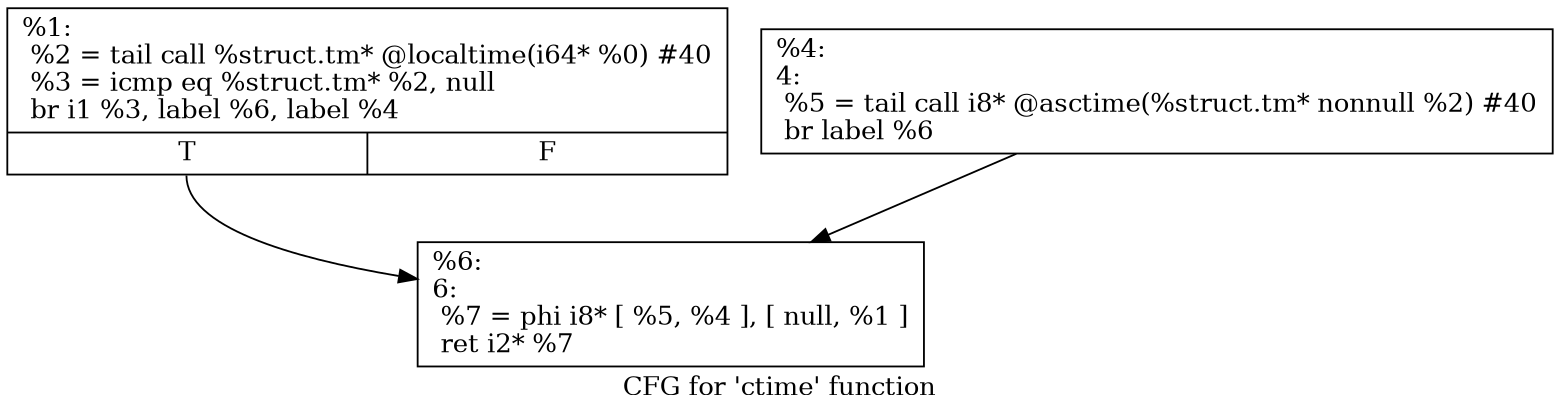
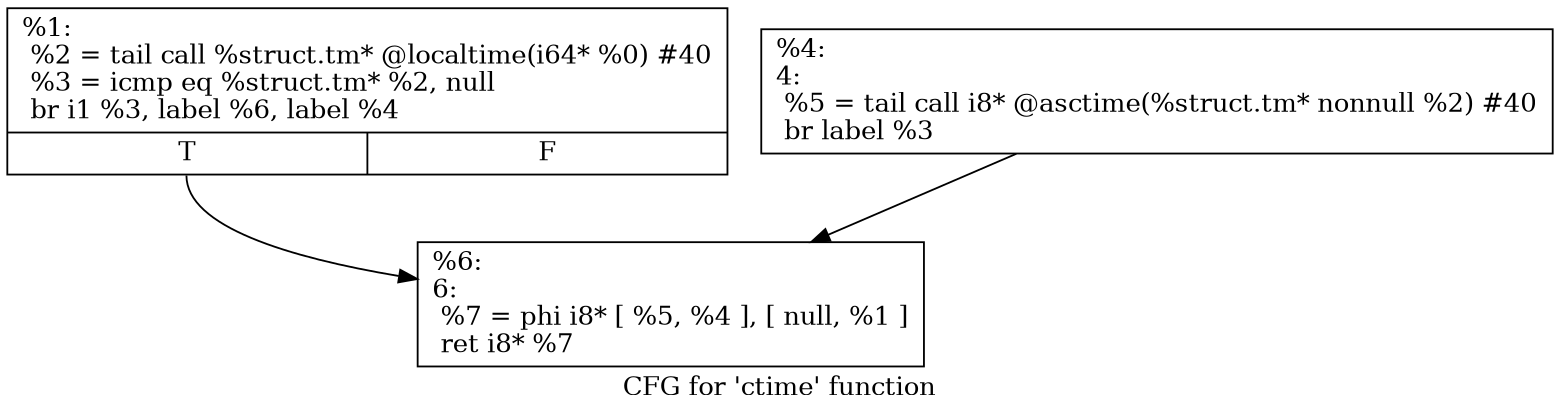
(855, 132) -> (855, 132)
(504, 345) -> (504, 345)
